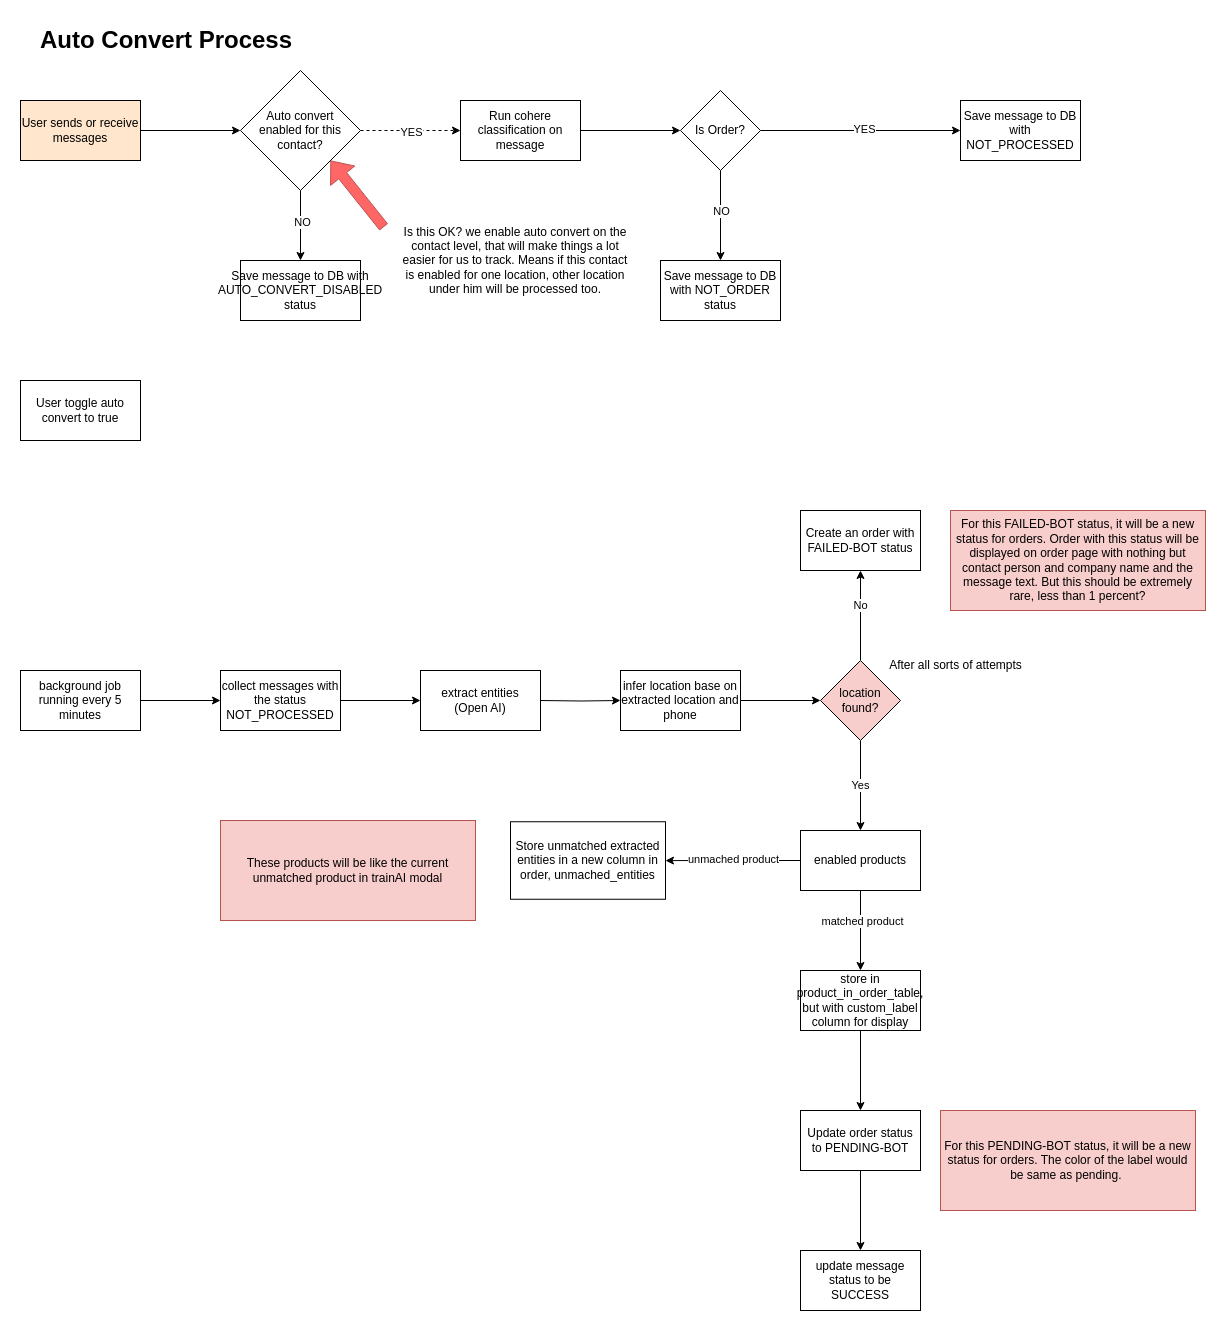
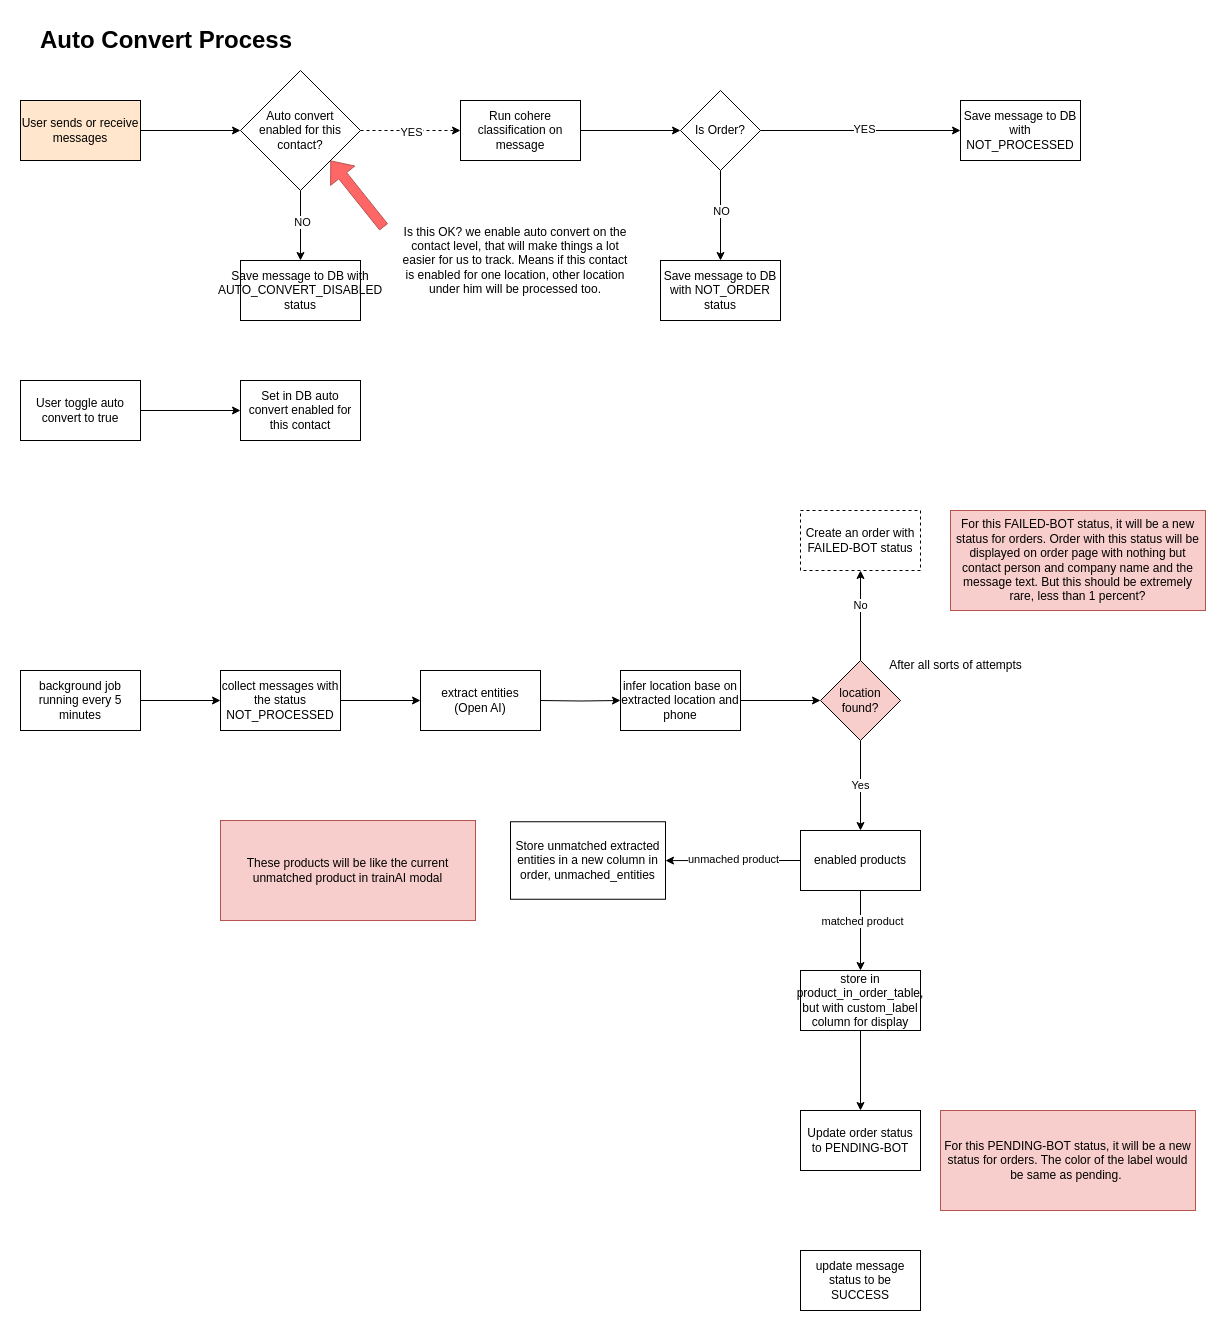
none -> (187, 411)
none -> (301, 411)
(861, 541) -> (861, 541)
(861, 1207) -> none
